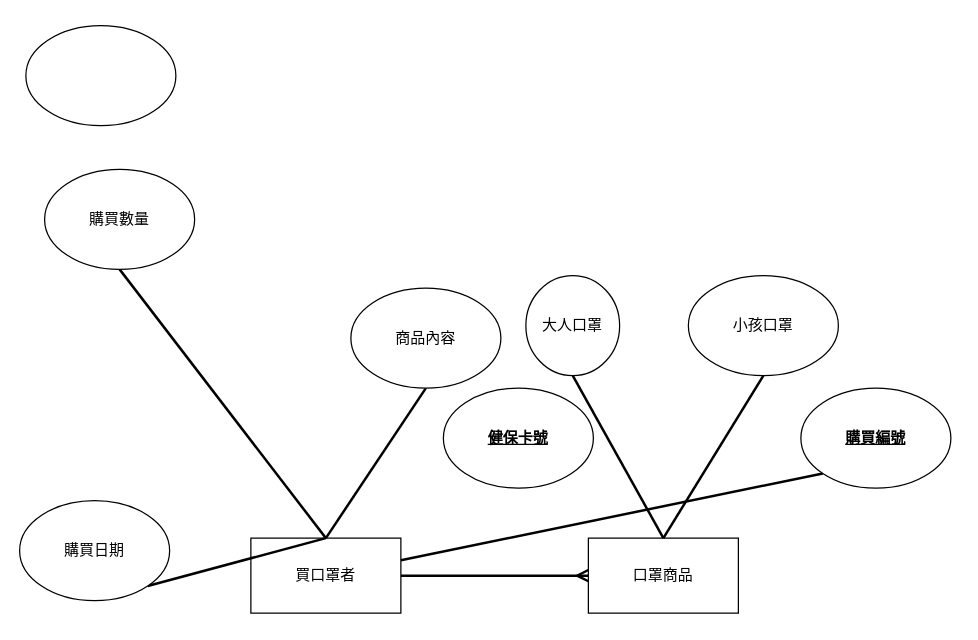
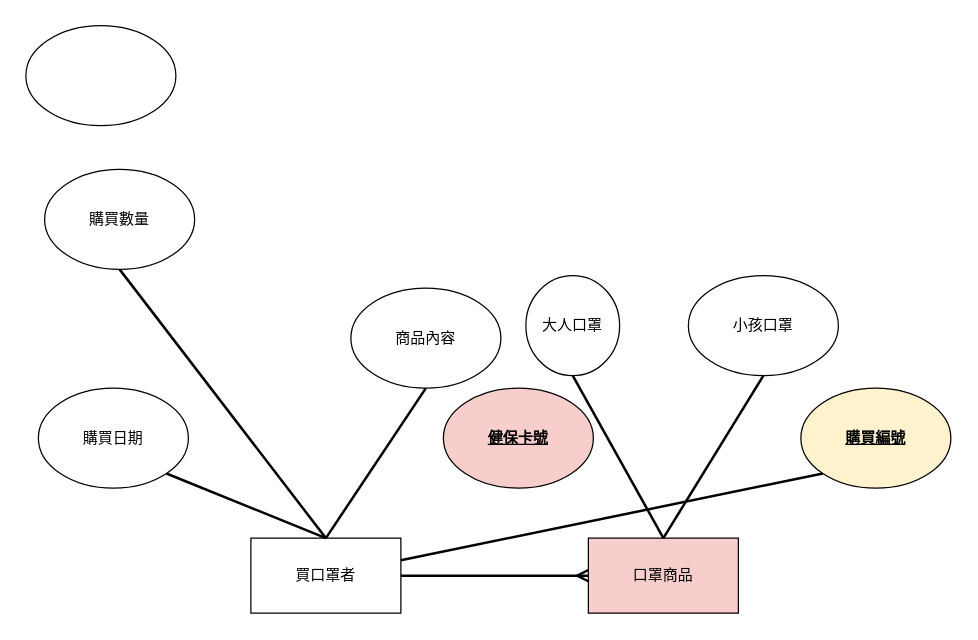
(518, 438) -> (518, 438)
(876, 438) -> (876, 438)
(94, 551) -> (113, 438)
(663, 576) -> (663, 576)
